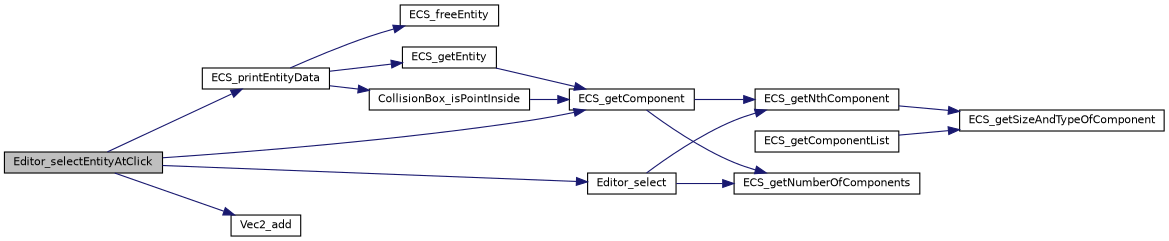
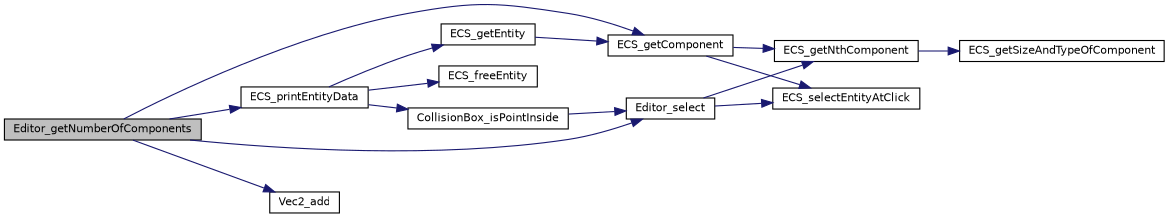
(544, 99) -> (592, 113)
(827, 142) -> none
(83, 163) -> (103, 130)
(827, 184) -> (846, 99)
